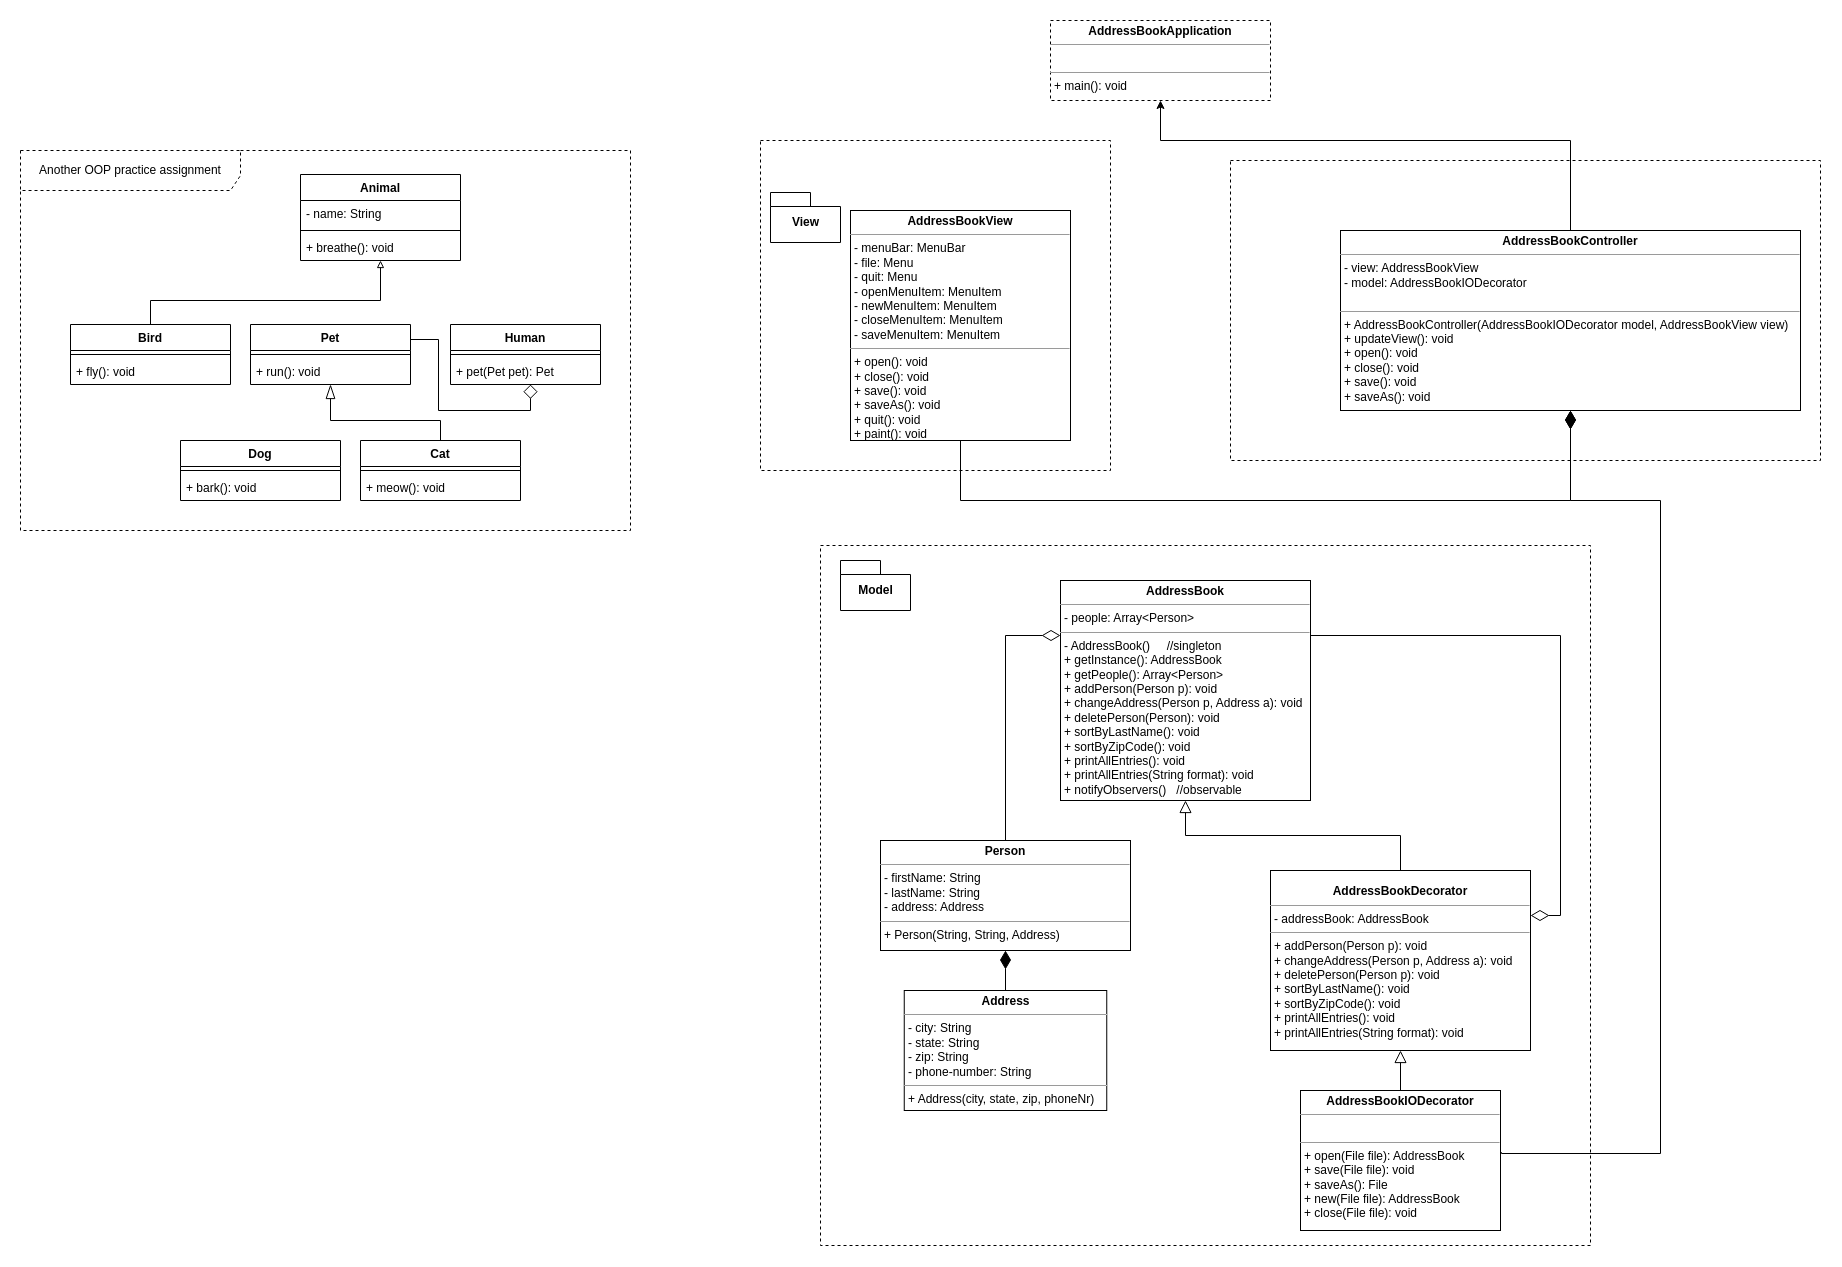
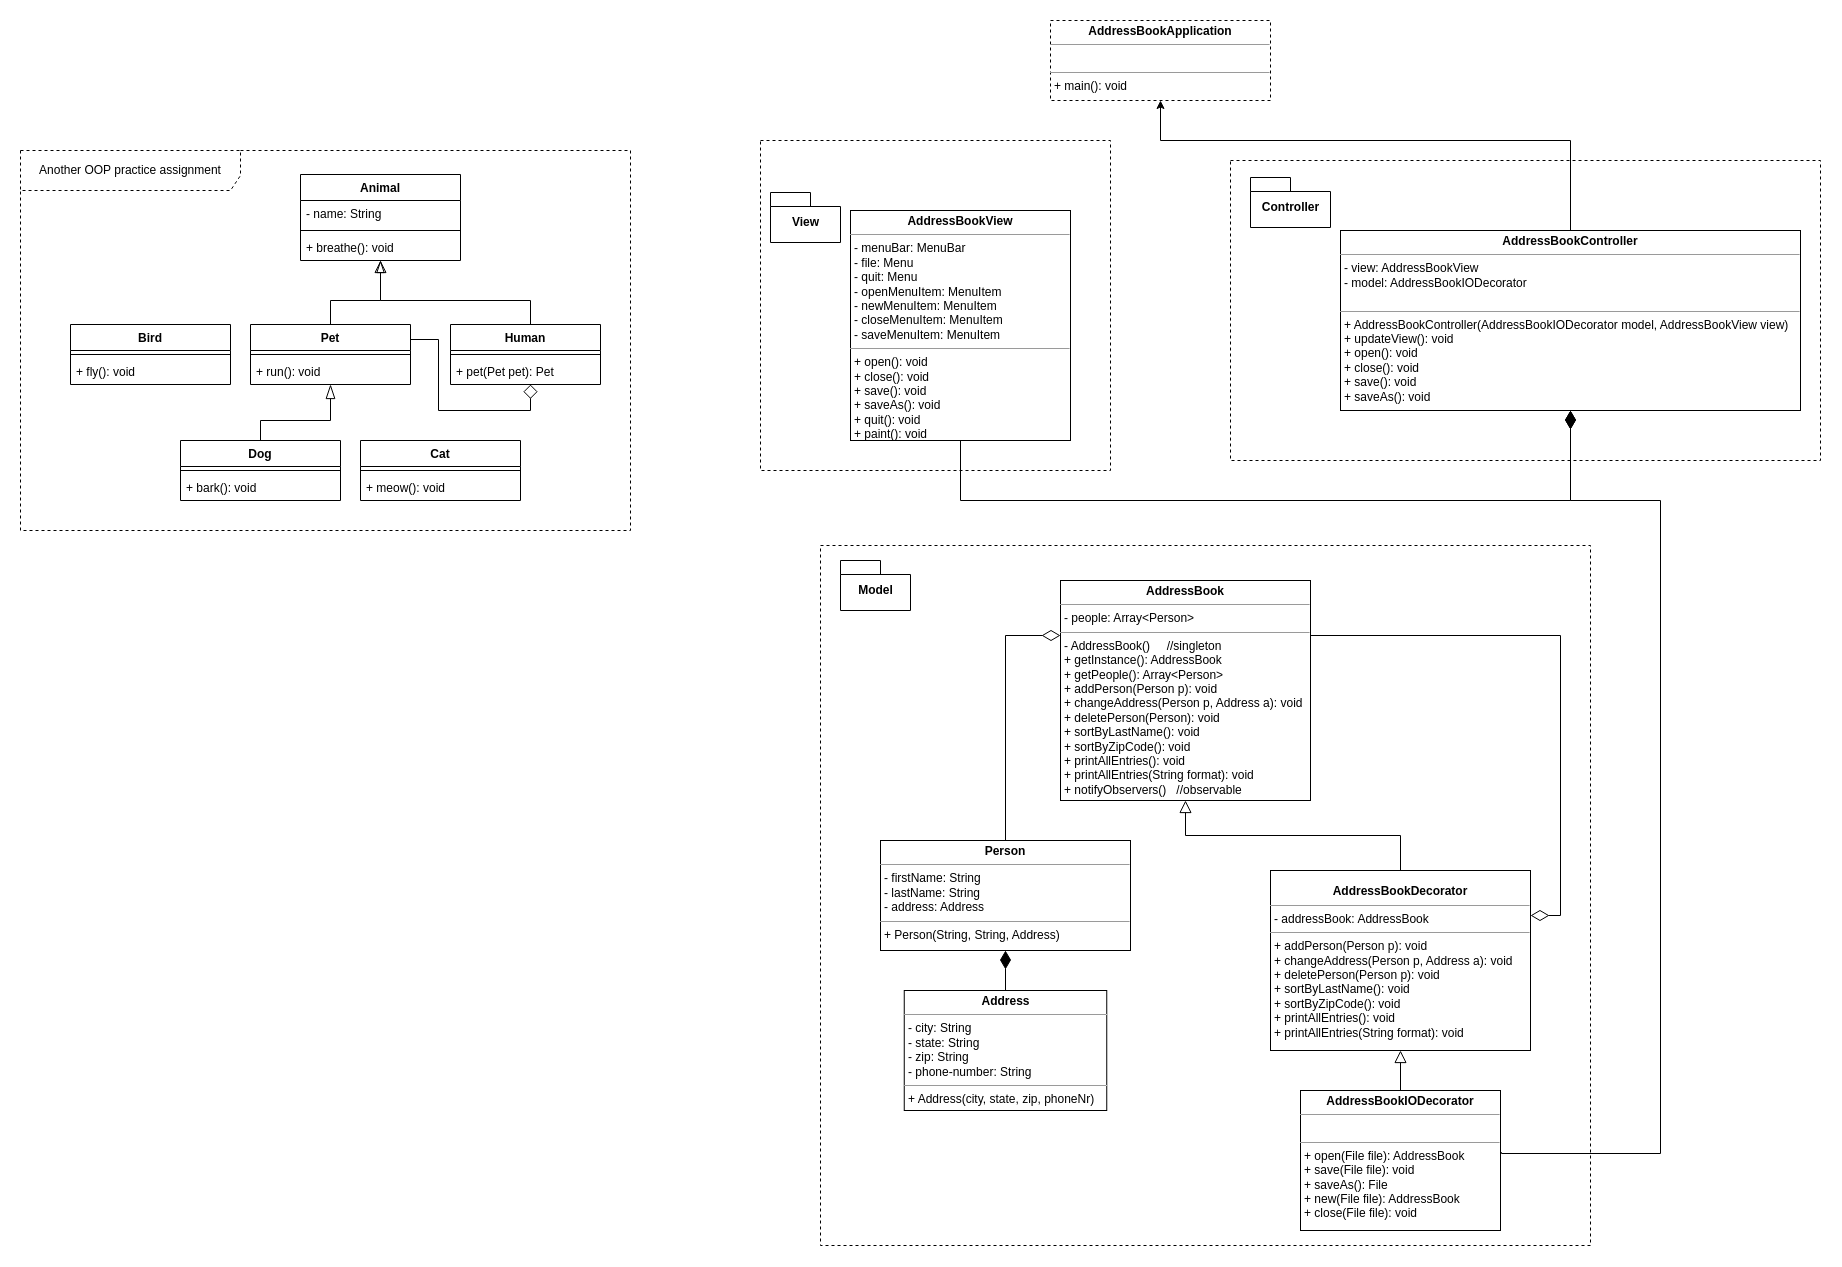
none -> (1291, 203)
(228, 301) -> none
none -> (470, 301)
none -> (331, 313)
none -> (285, 421)
(396, 421) -> none
